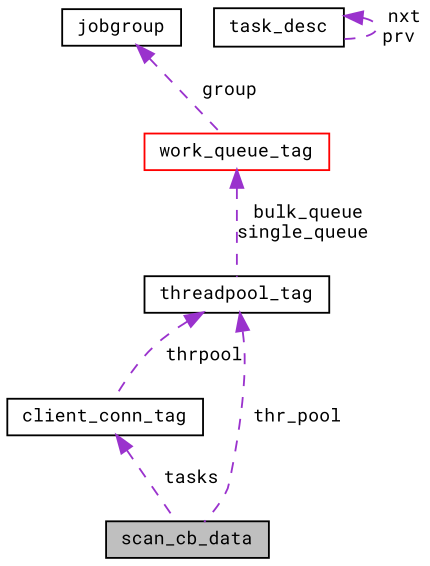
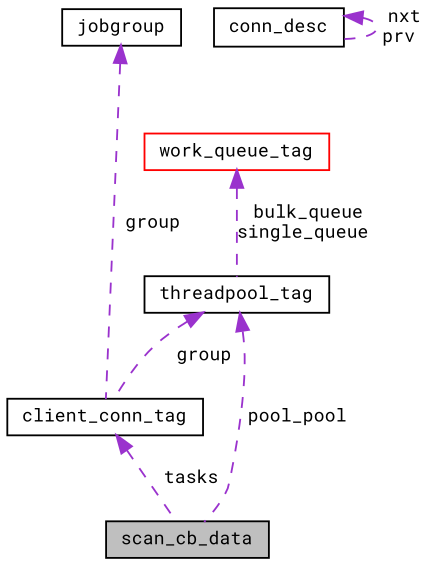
(279, 27) -> (279, 27)
(185, 96) -> (113, 231)
(199, 356) -> (199, 356)
(293, 417) -> (293, 417)
